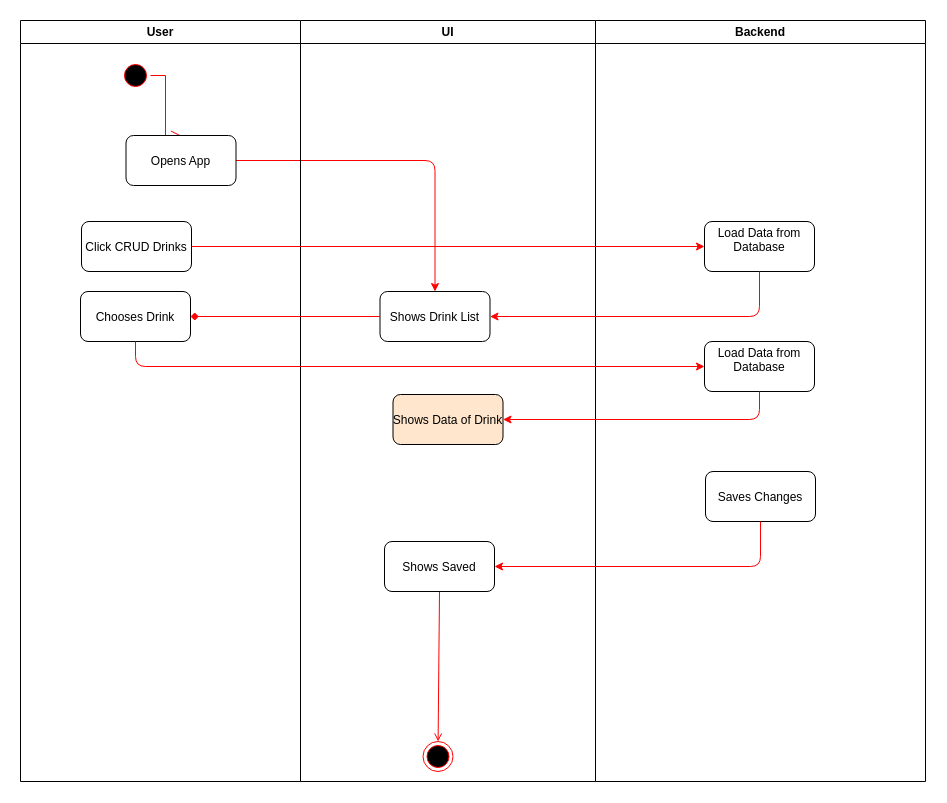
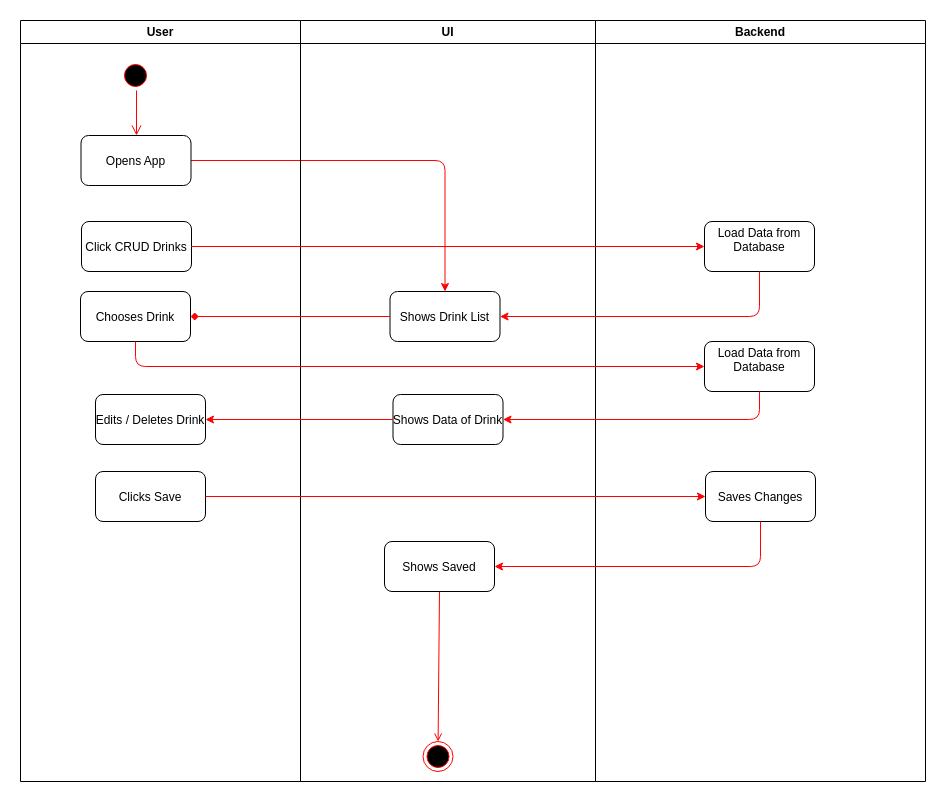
(181, 161) -> (136, 161)
(435, 317) -> (445, 317)
none -> (151, 420)
none -> (303, 420)
(448, 420) -> (448, 420)
none -> (151, 497)
none -> (452, 497)
